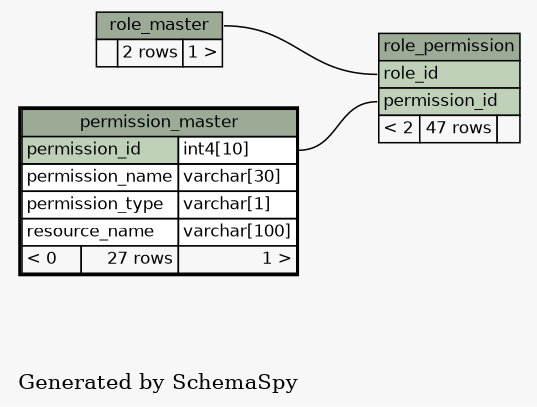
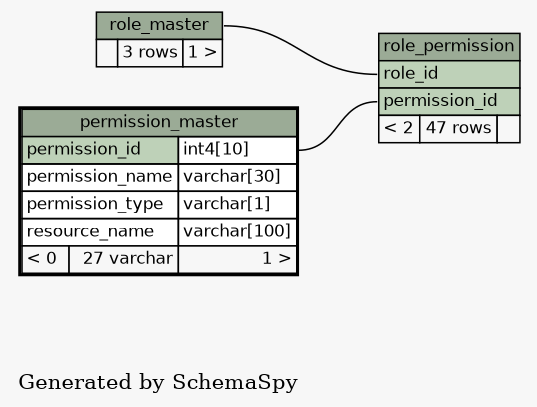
(150, 52) -> (150, 52)
(140, 259) -> (128, 259)
